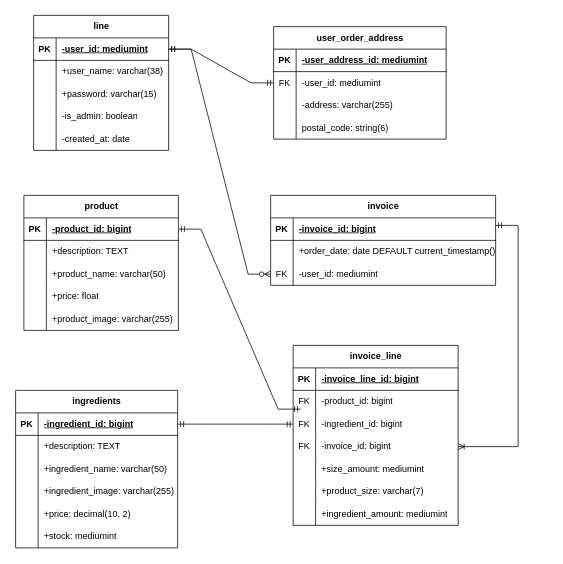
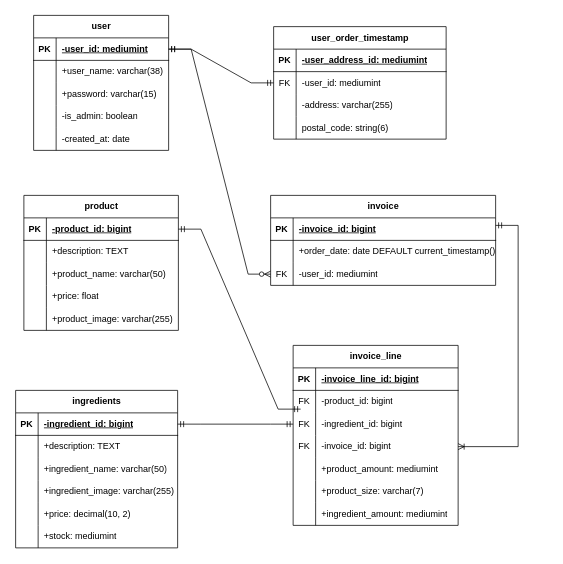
(101, 27) -> (101, 27)
(360, 38) -> (360, 38)
(373, 469) -> (382, 469)
